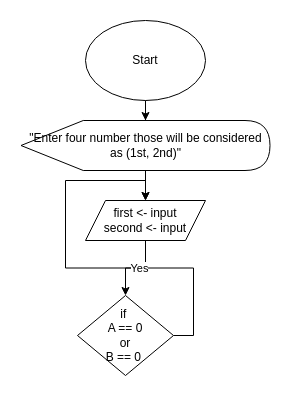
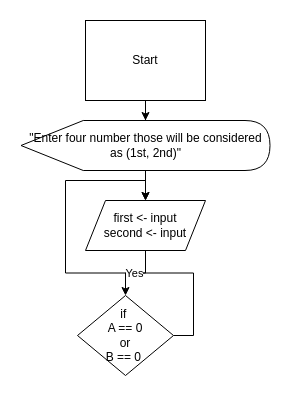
(146, 61) -> (146, 61)
(146, 221) -> (146, 226)
